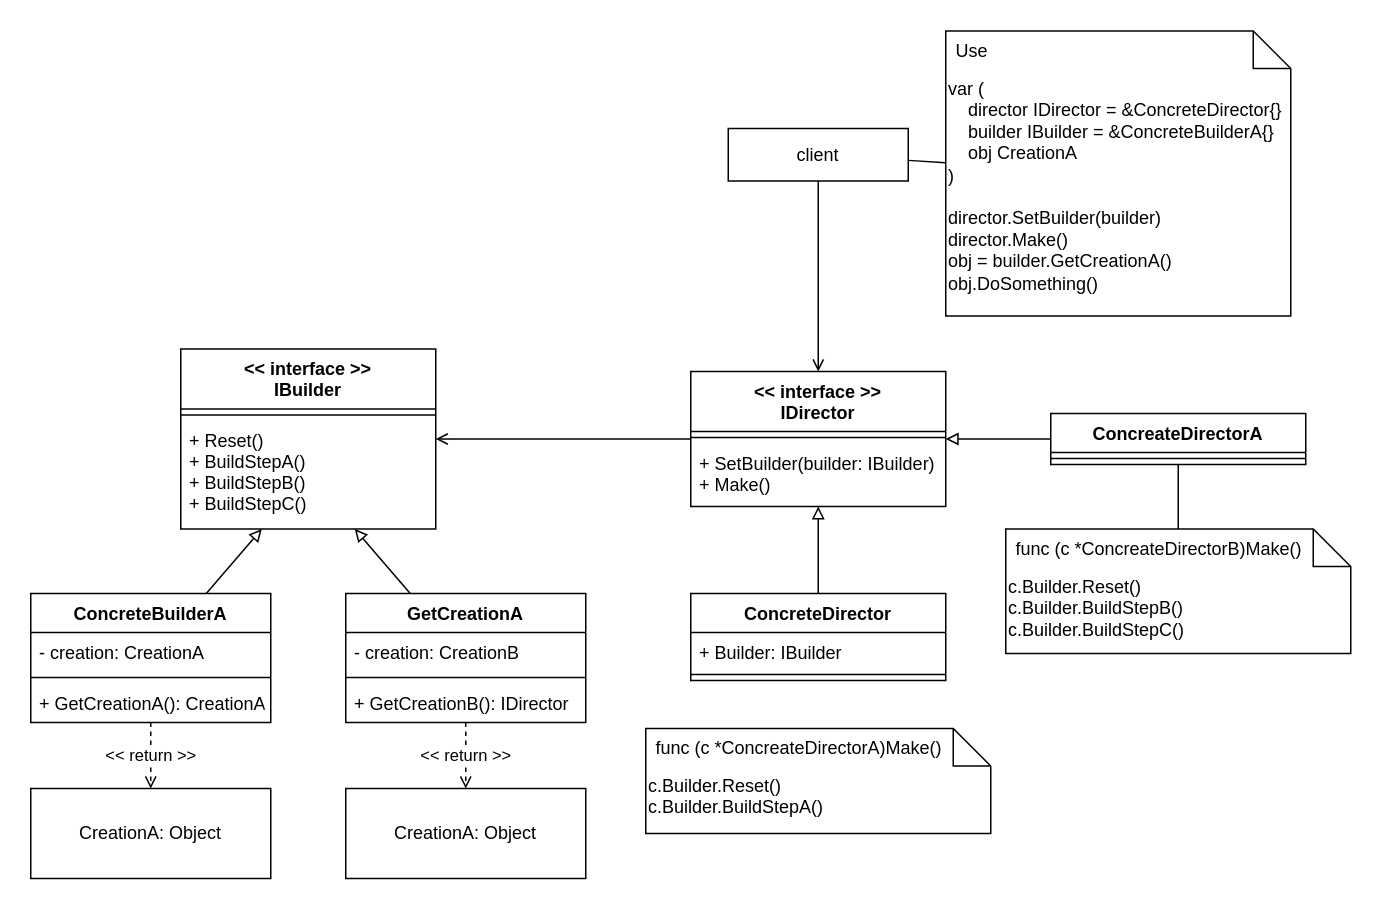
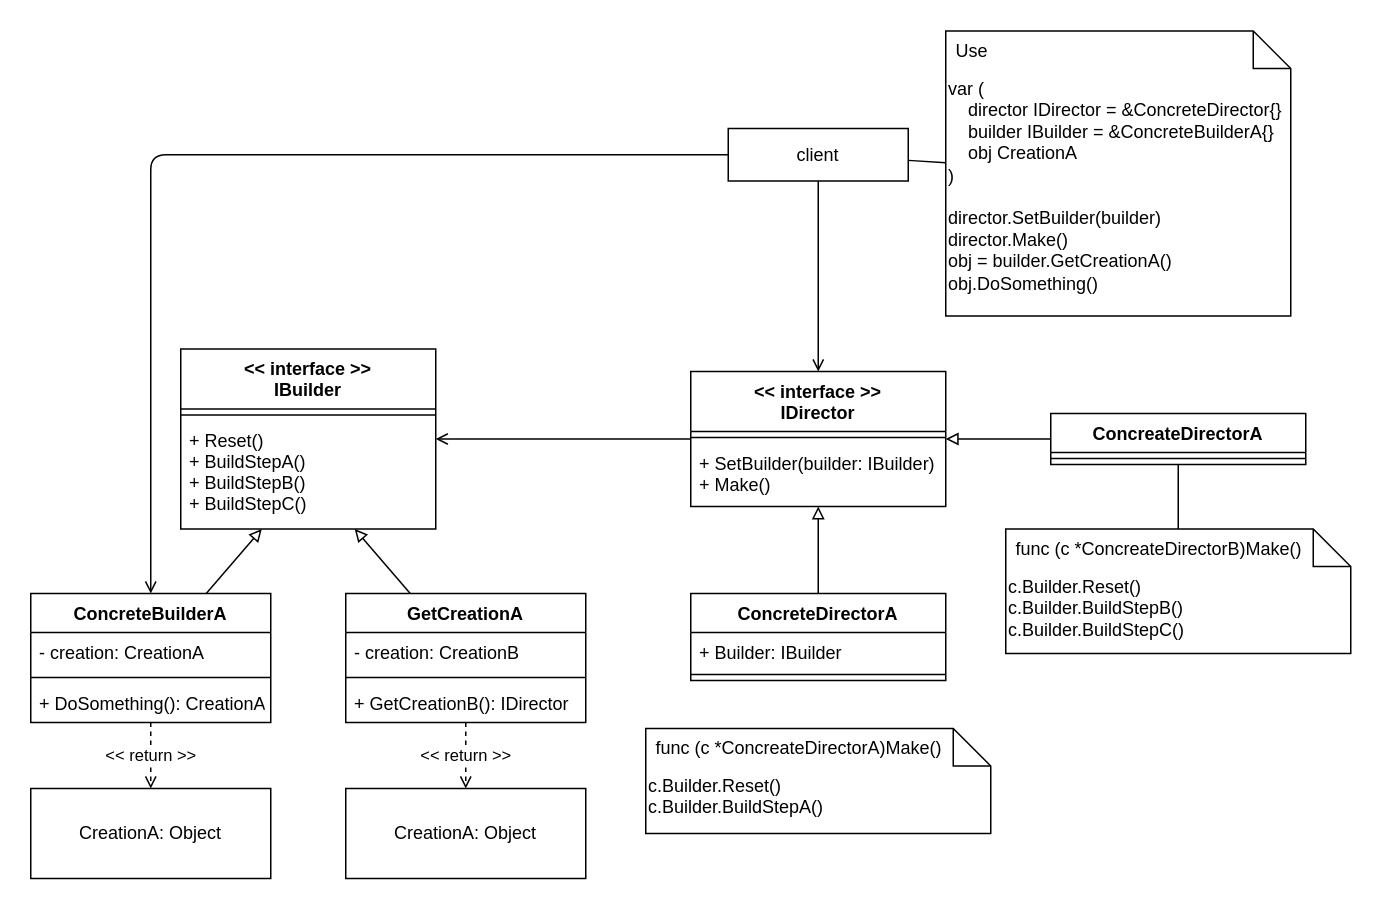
none -> (227, 155)
(818, 614) -> (818, 614)
(163, 704) -> (158, 704)
